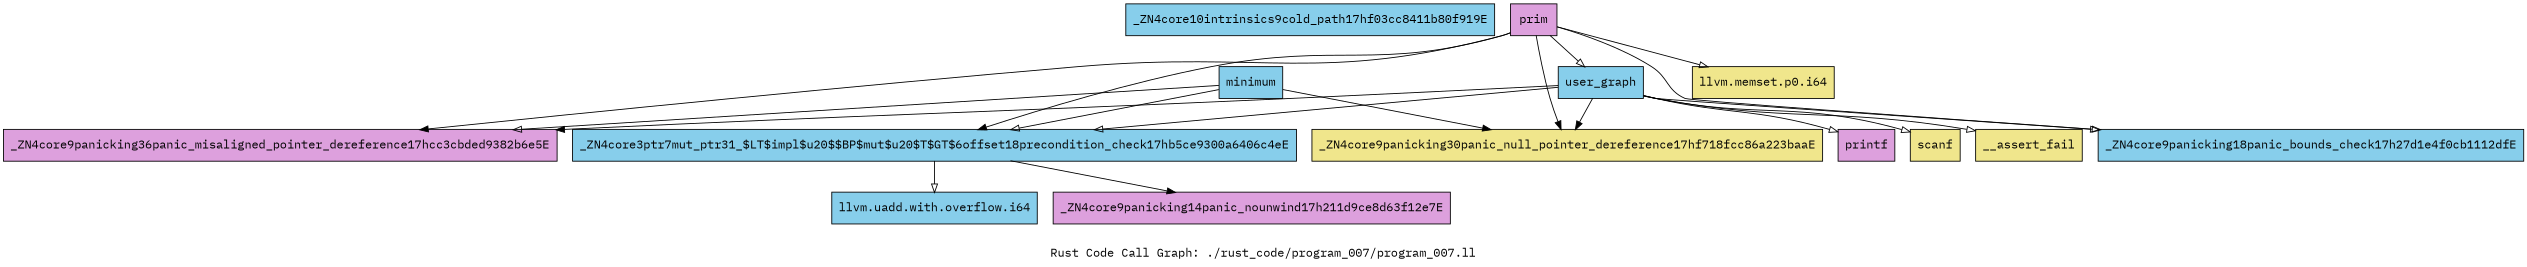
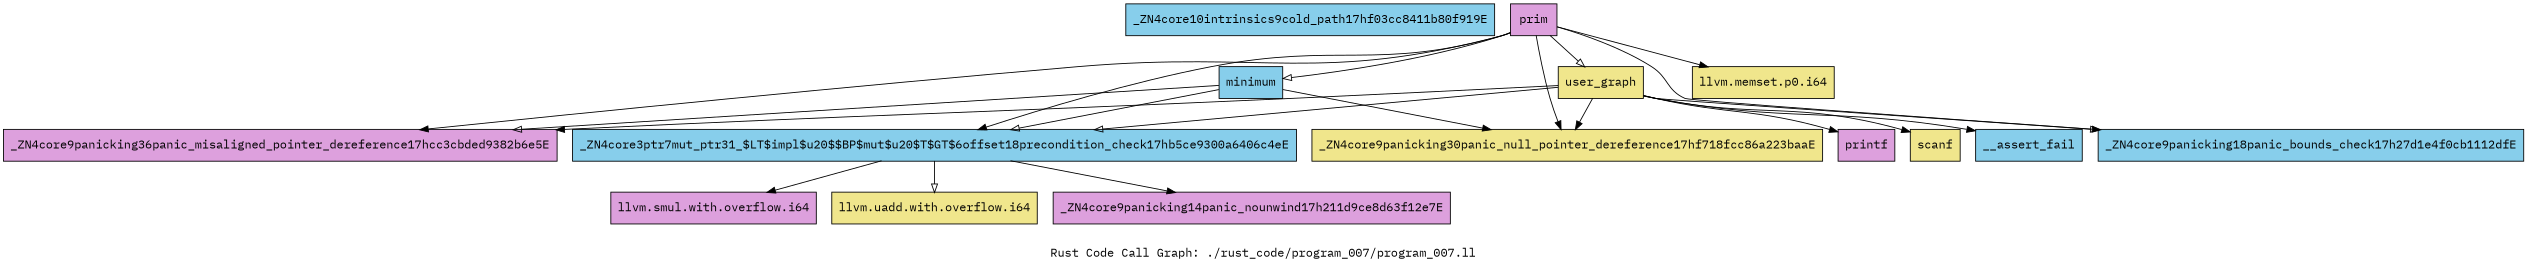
(1628, 46) -> (1628, 46)
none -> (1380, 65)
(1601, 83) -> (1601, 83)
(1676, 93) -> (1676, 93)
(1737, 111) -> (1737, 111)
(1773, 111) -> (1773, 111)
(1805, 114) -> (1805, 114)
(2029, 145) -> (2029, 145)
none -> (714, 208)
(935, 208) -> (935, 208)
